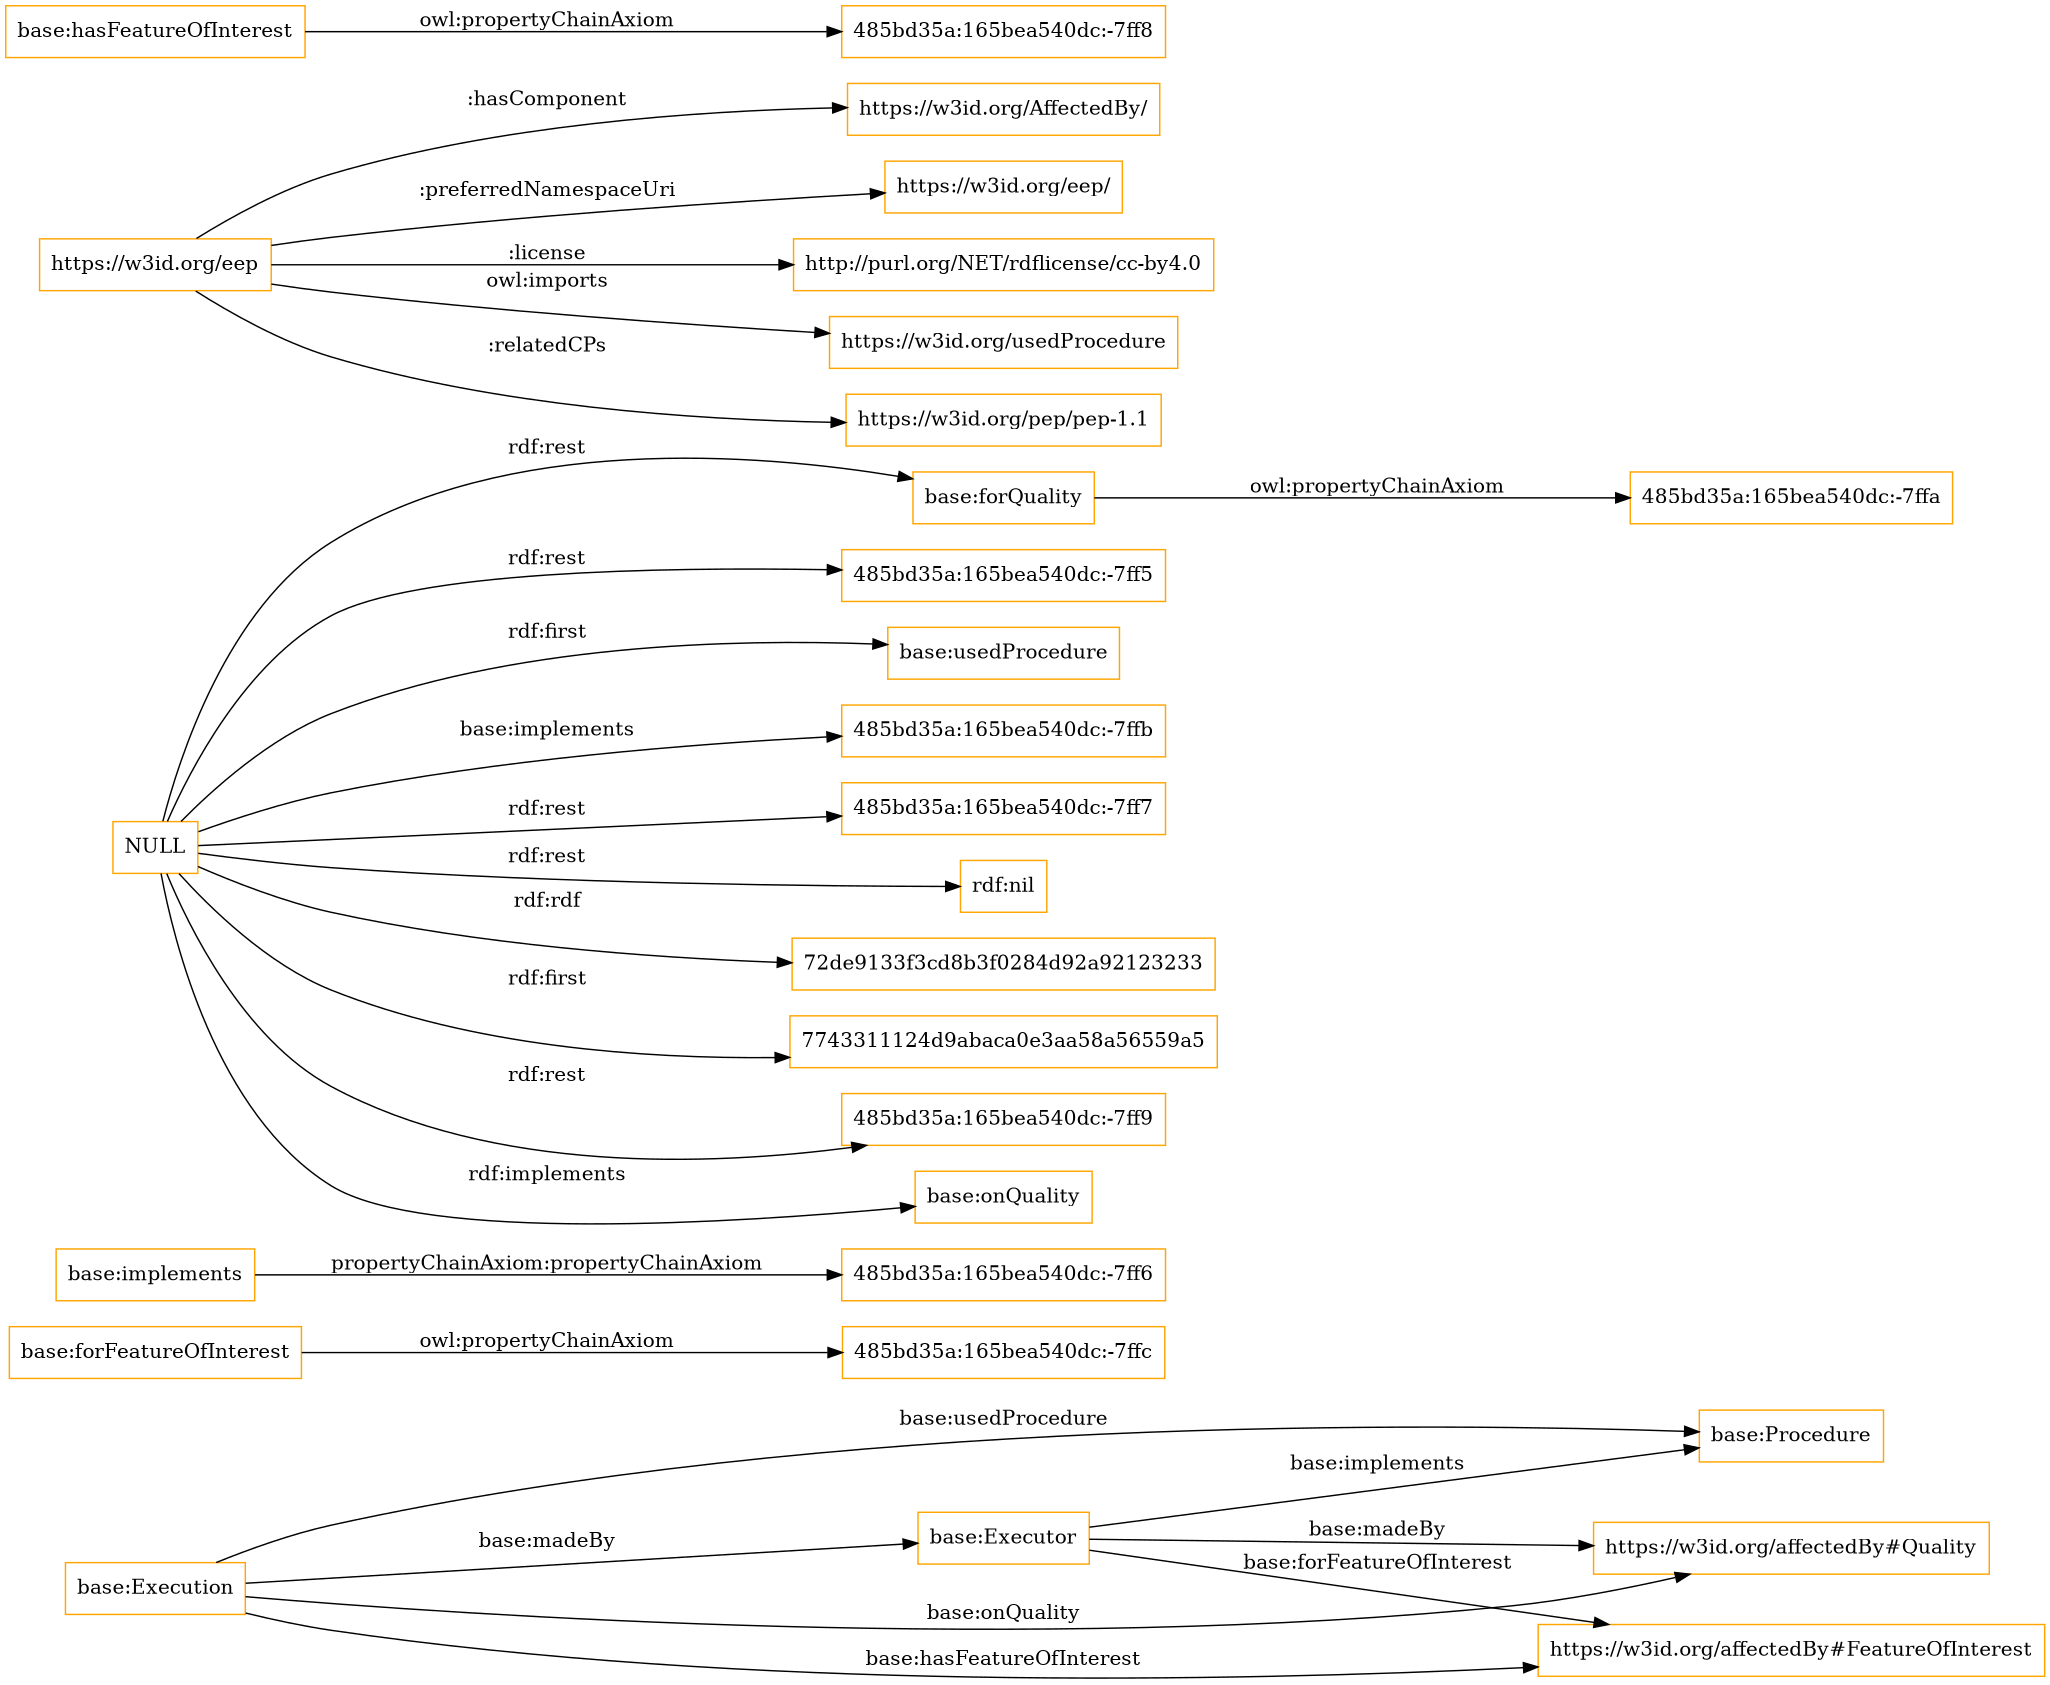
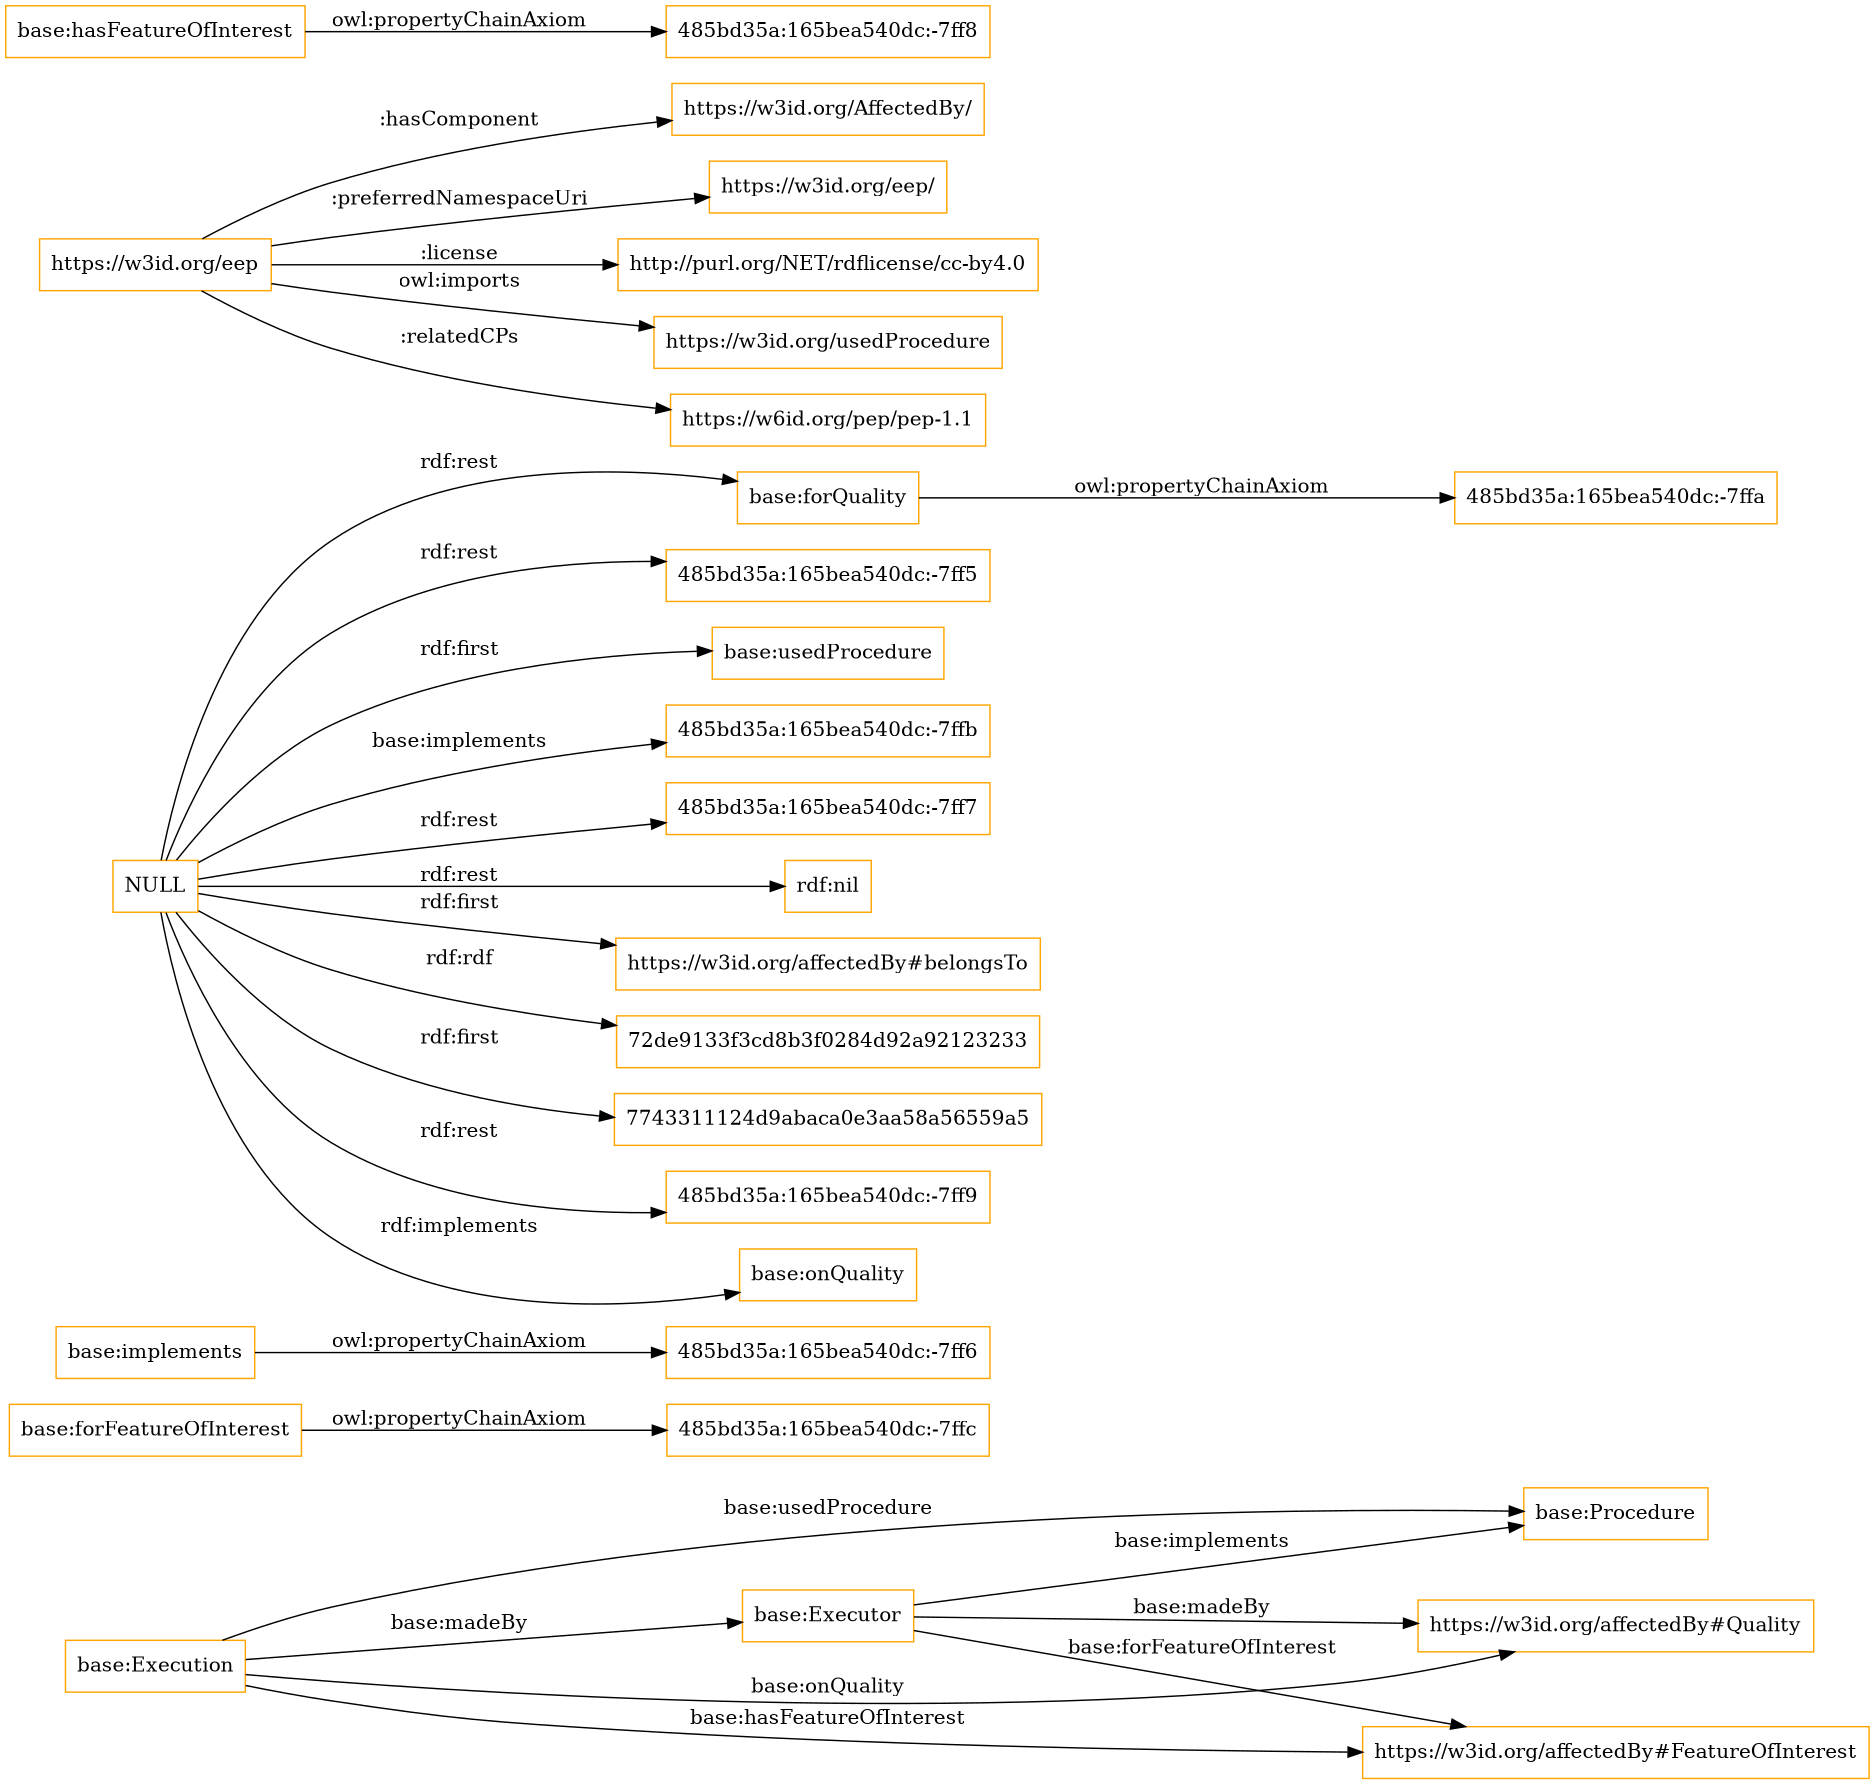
(1004, 420) -> (828, 420)
none -> (828, 964)
(547, 1264) -> (460, 1342)
